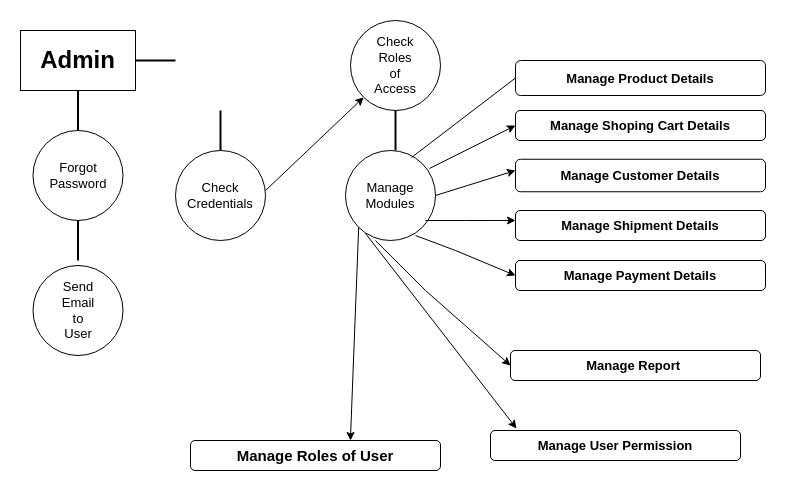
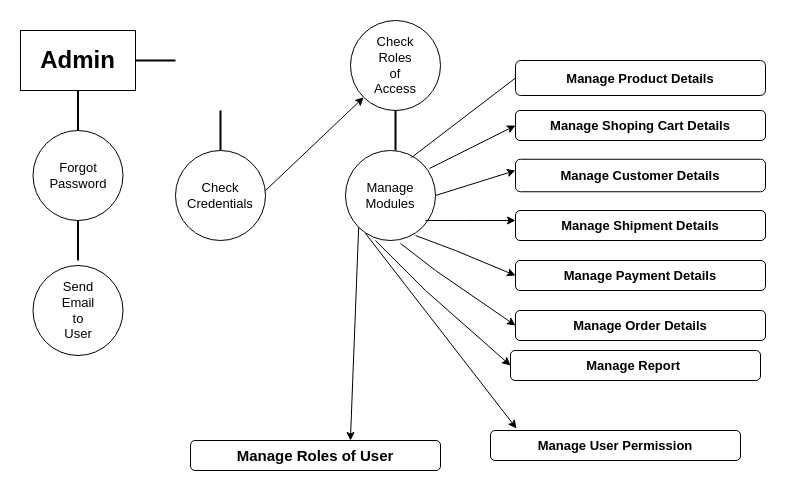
none -> (455, 284)
none -> (641, 326)
